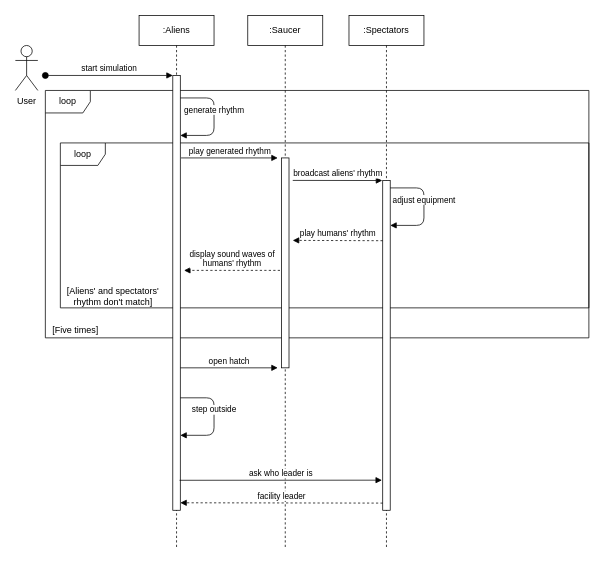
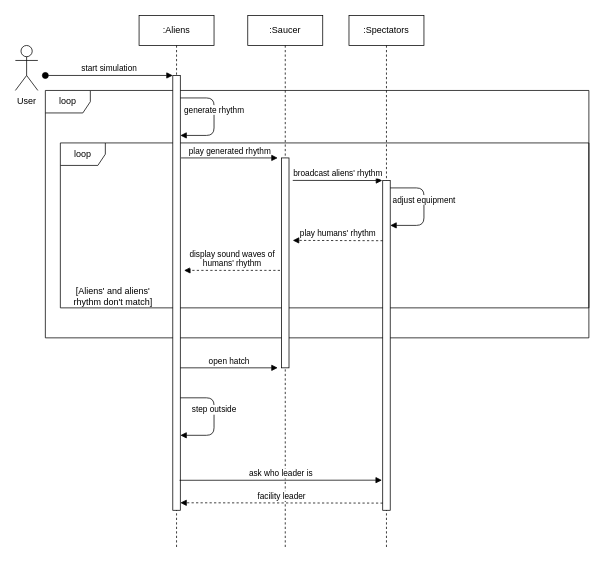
(113, 297) -> (113, 297)
(75, 330) -> none
